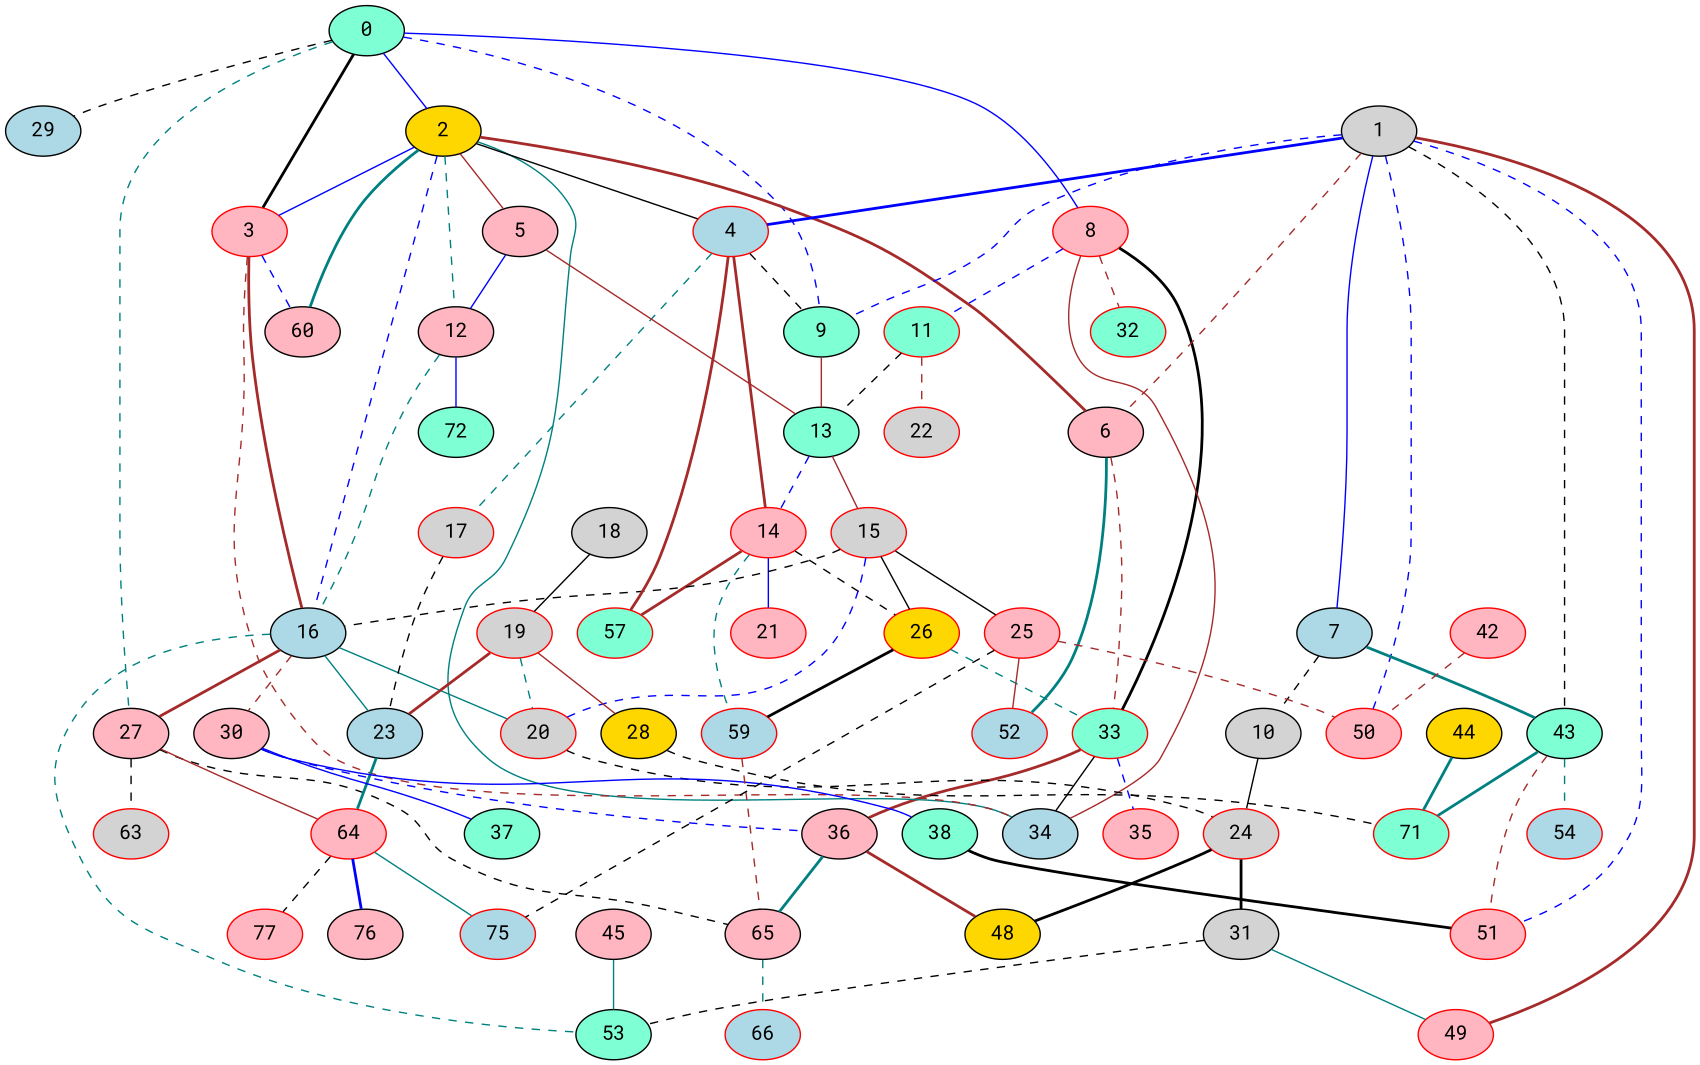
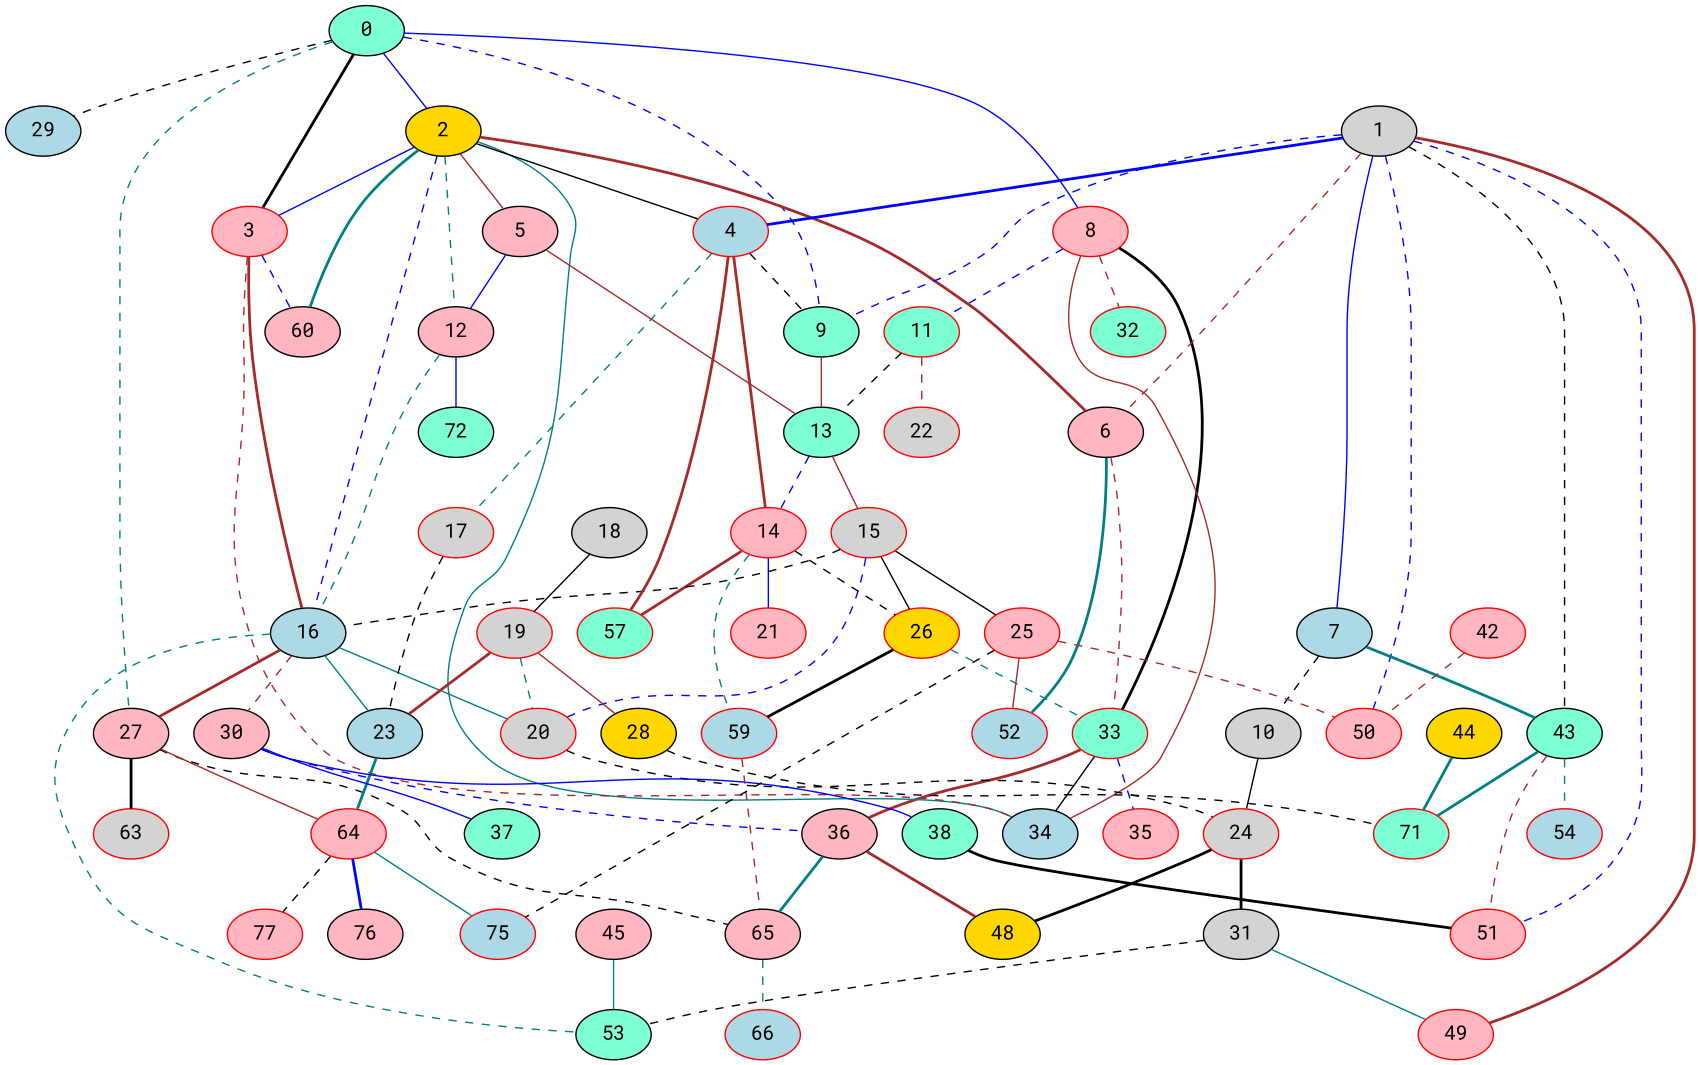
(131, 784) -> (131, 784)
